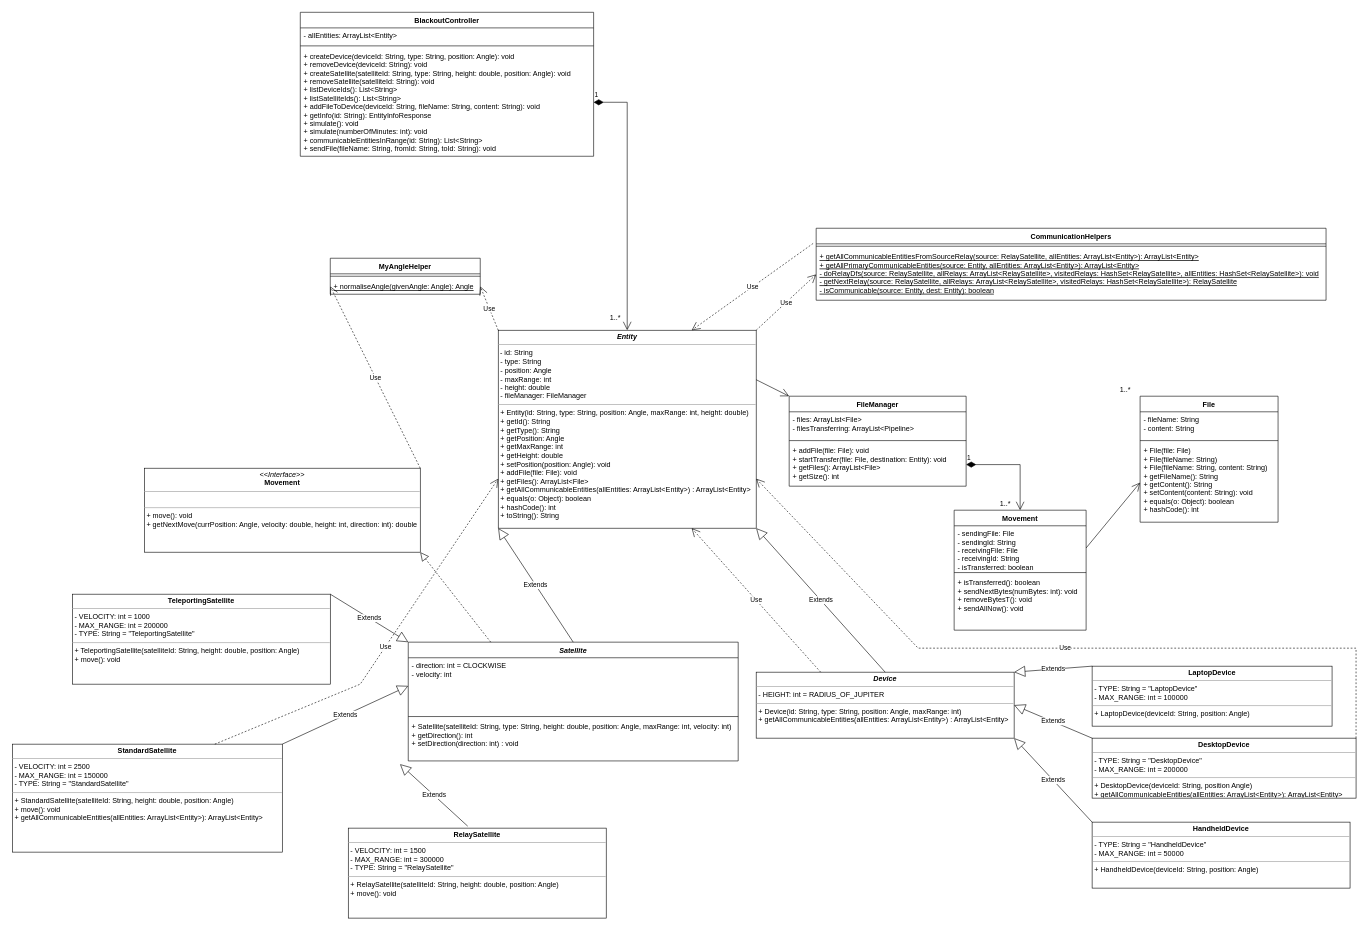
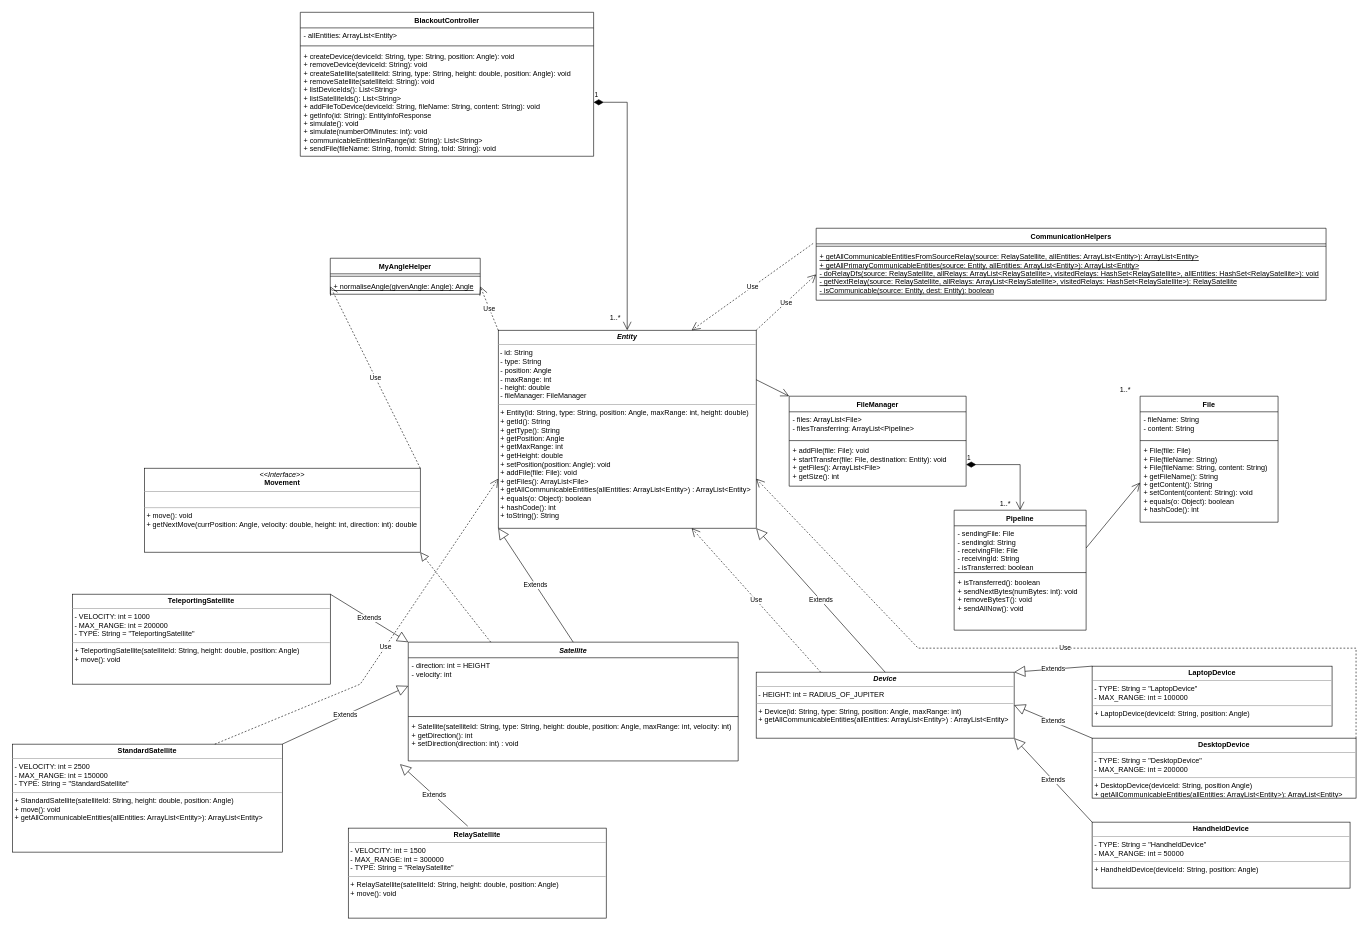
(1020, 518) -> (1020, 518)
(461, 666) -> (455, 666)
